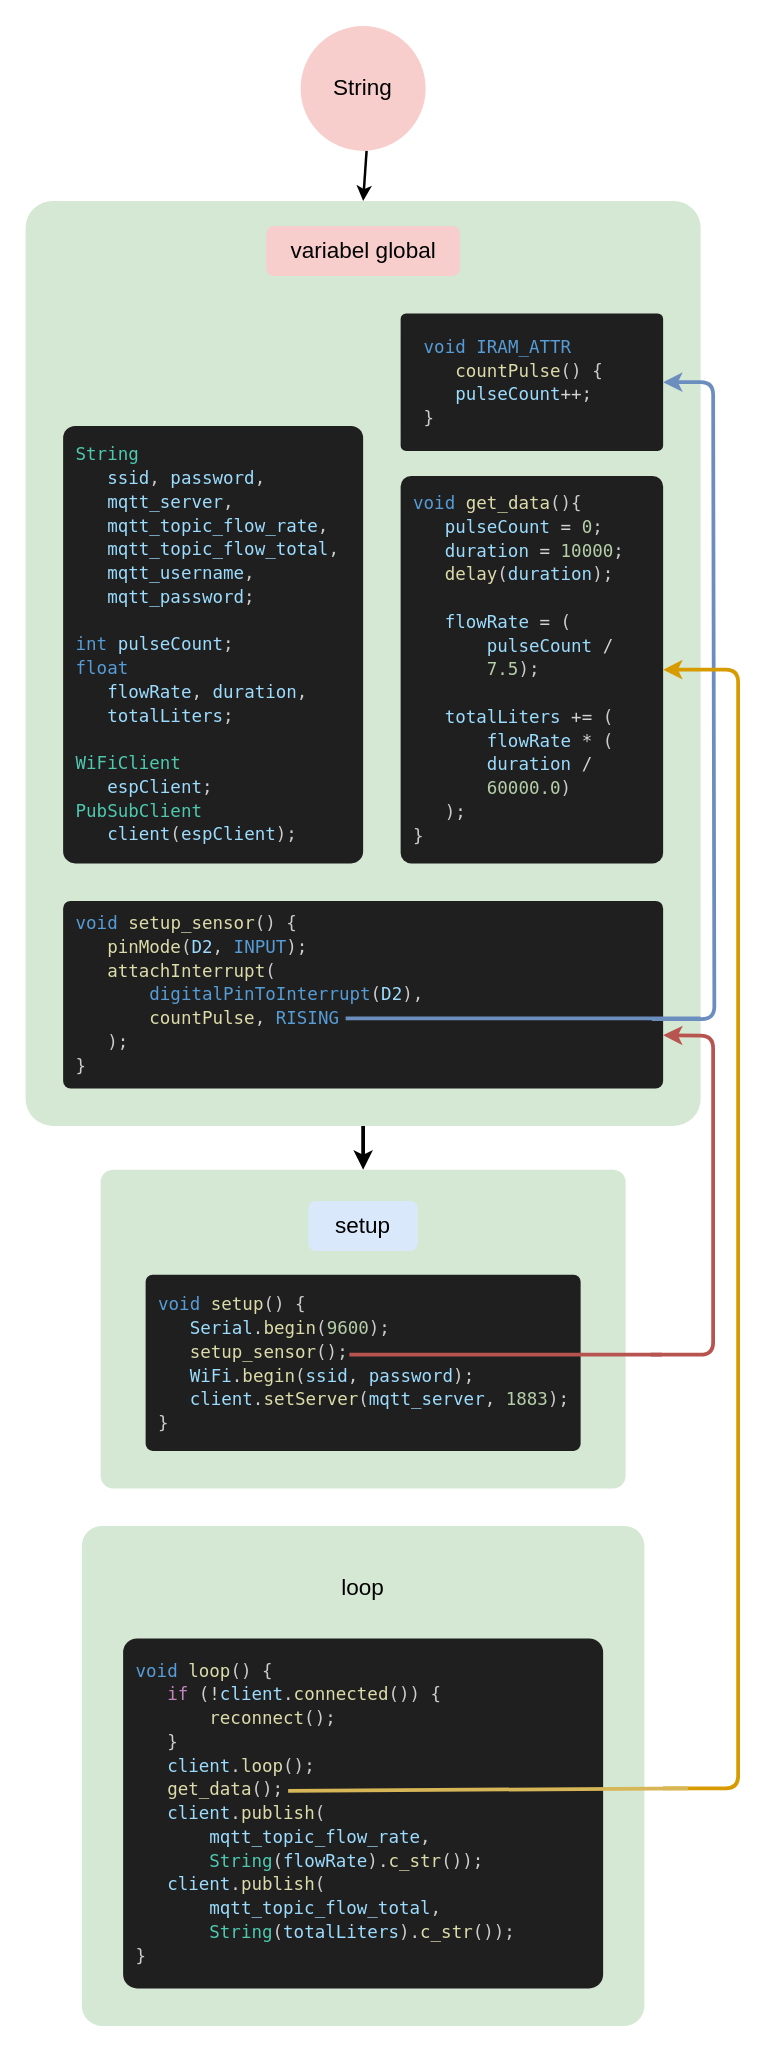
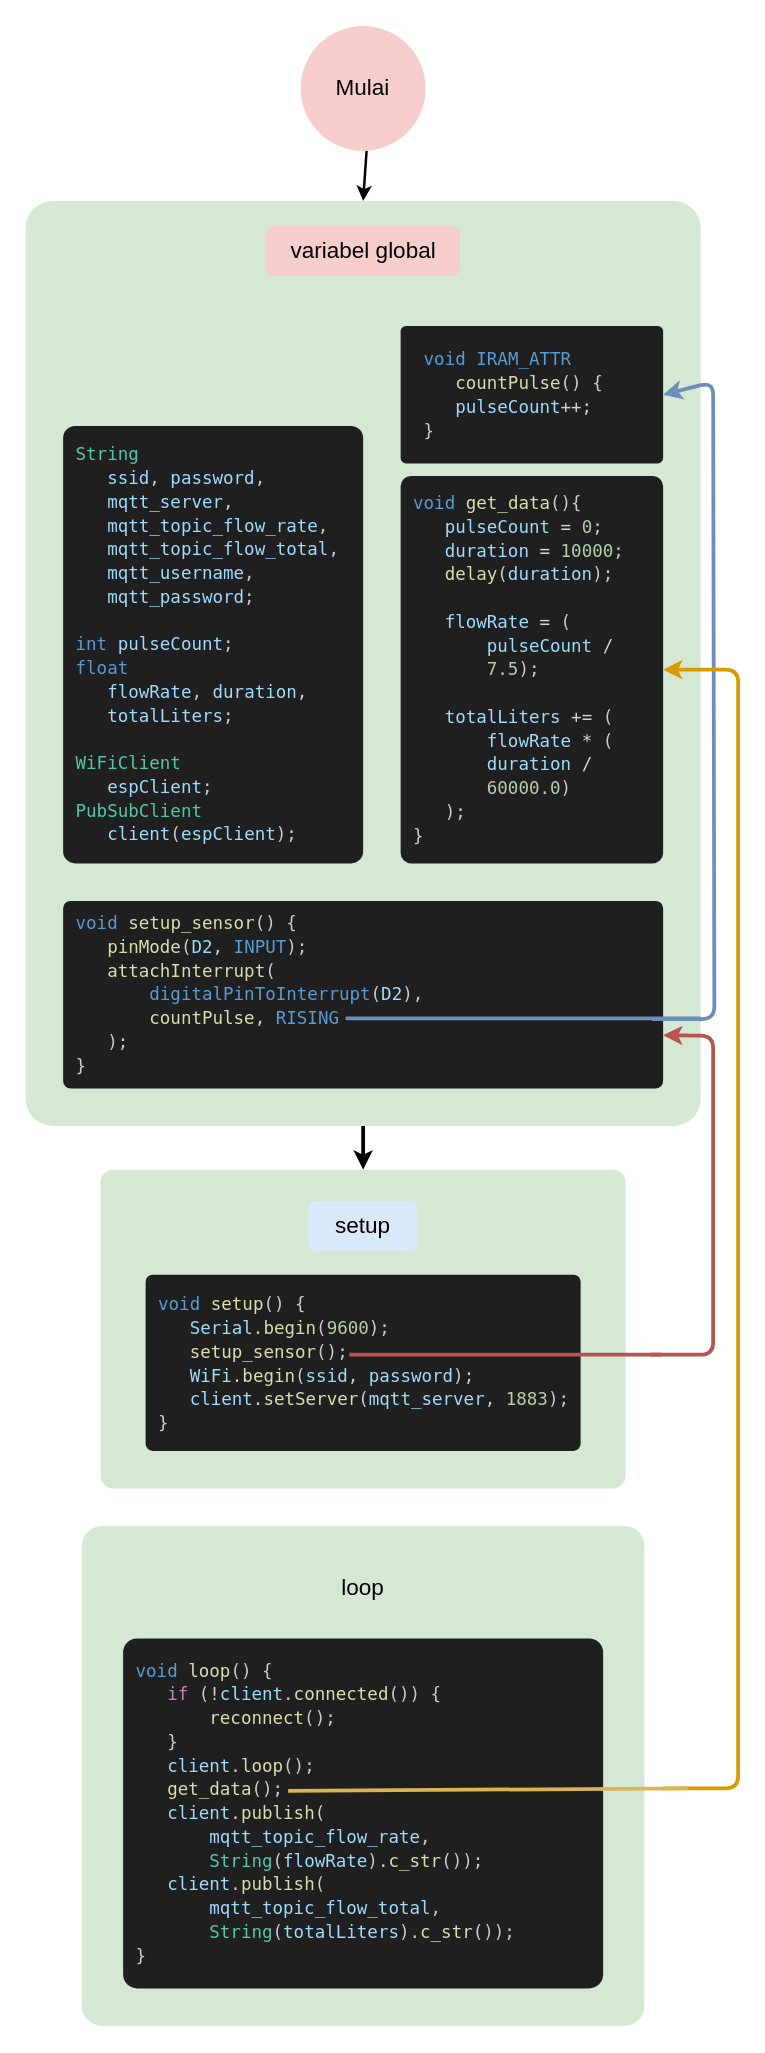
(363, 88) -> (363, 88)
(532, 382) -> (532, 394)
